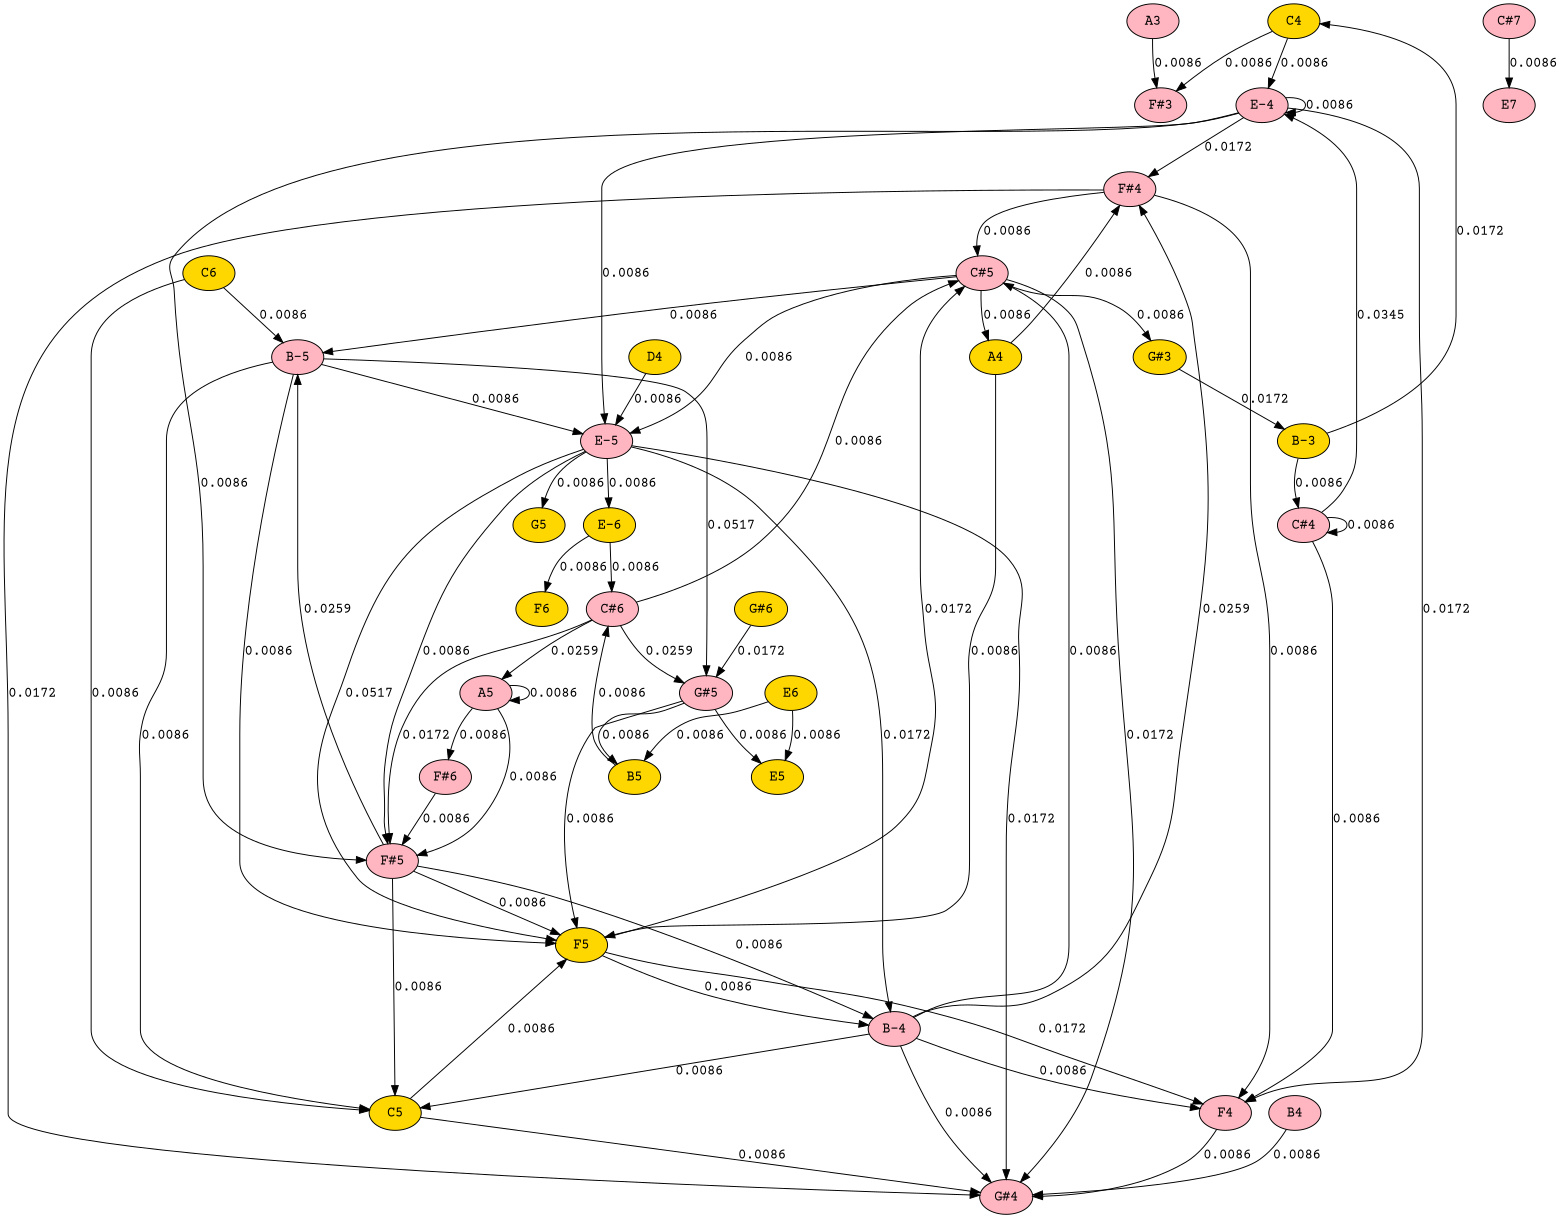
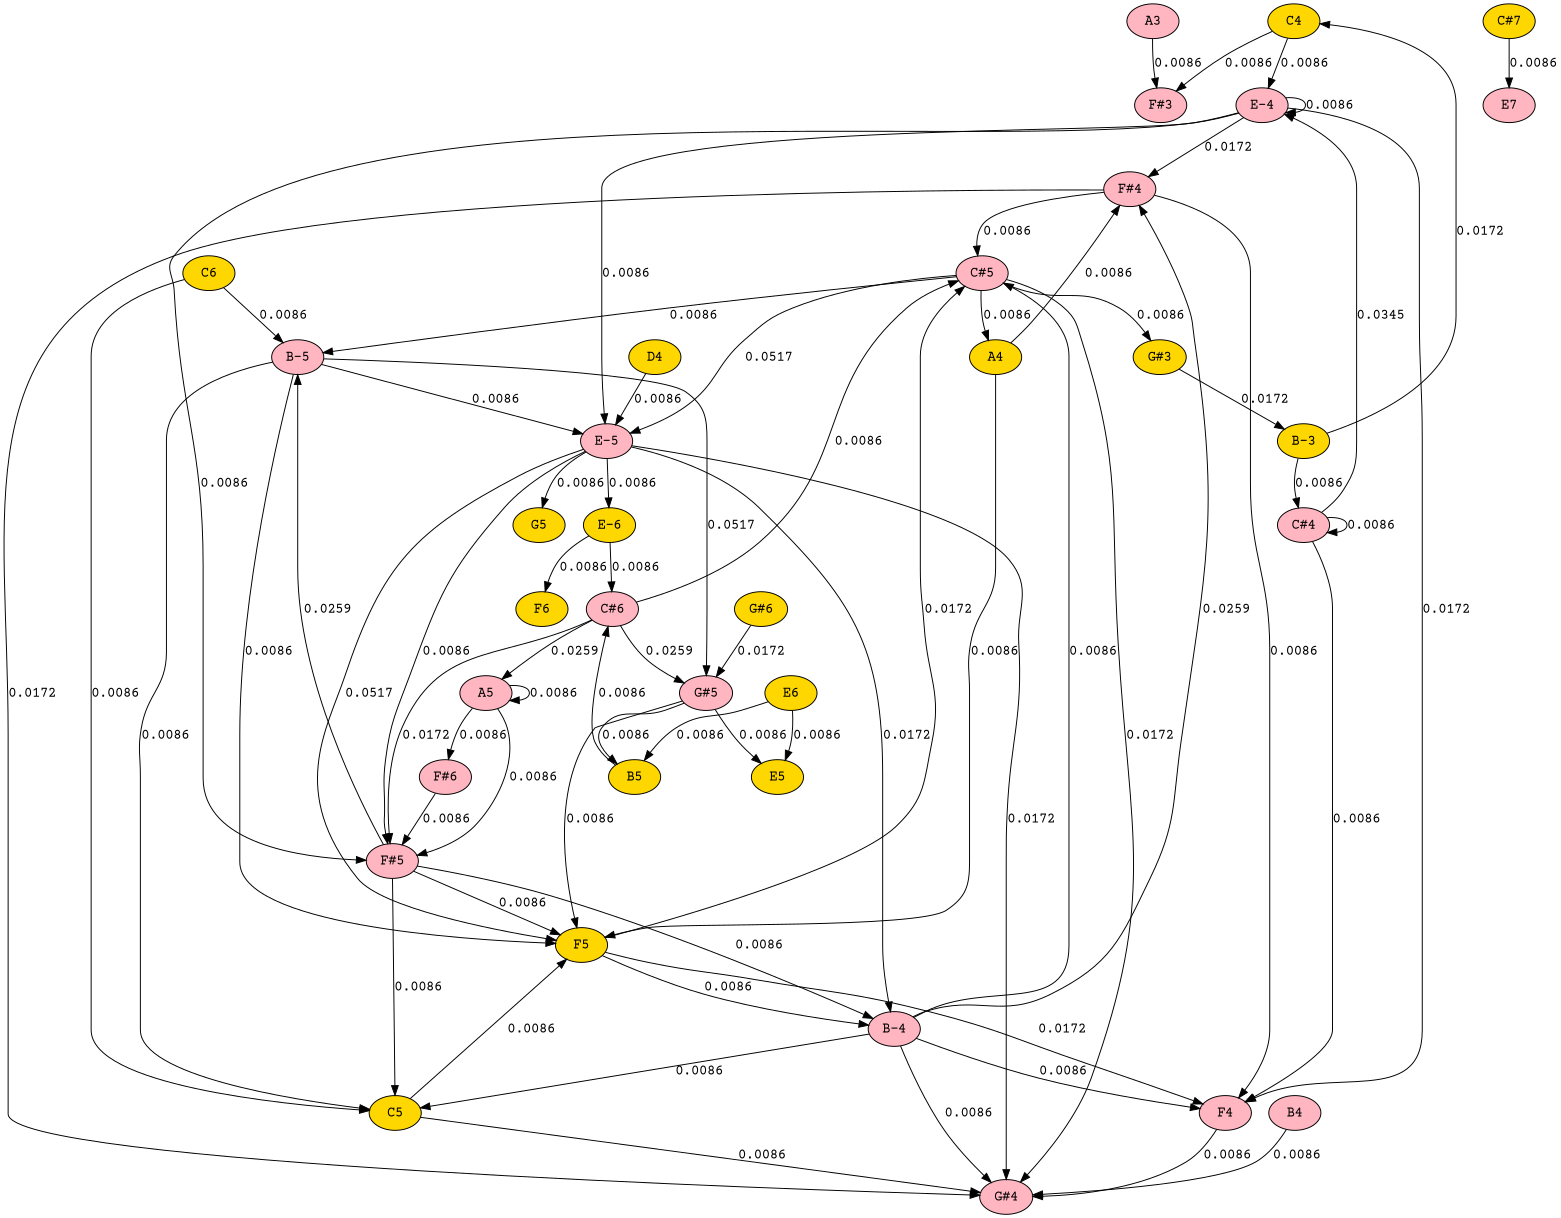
(1509, 21) -> (1509, 21)
(769, 357) -> (769, 357)
